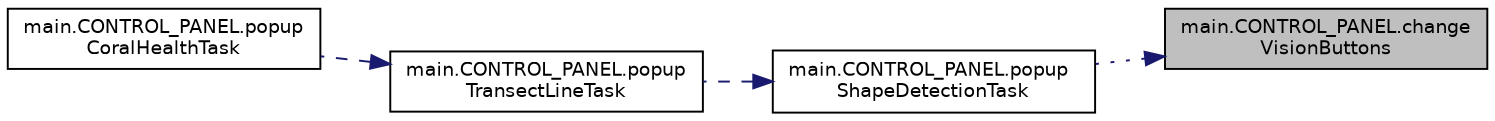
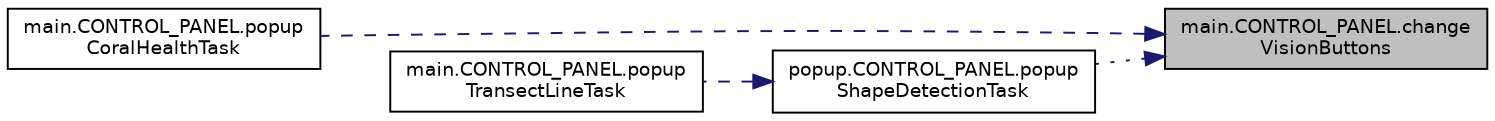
(346, 59) -> (733, 31)
(934, 82) -> (934, 82)
